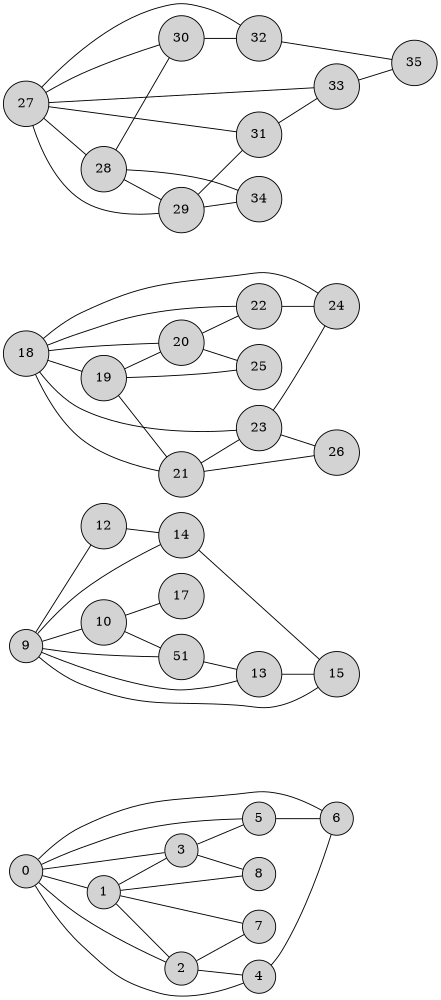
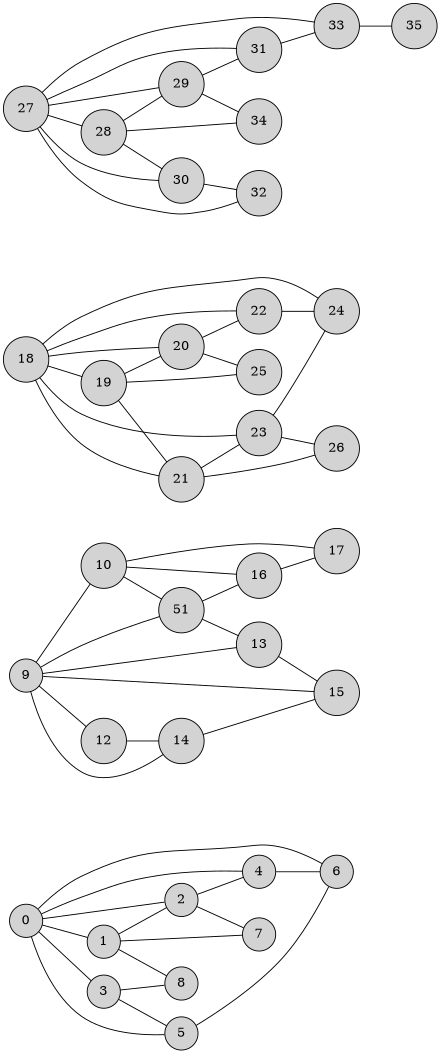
(337, 51) -> none
none -> (259, 576)
(143, 871) -> none
